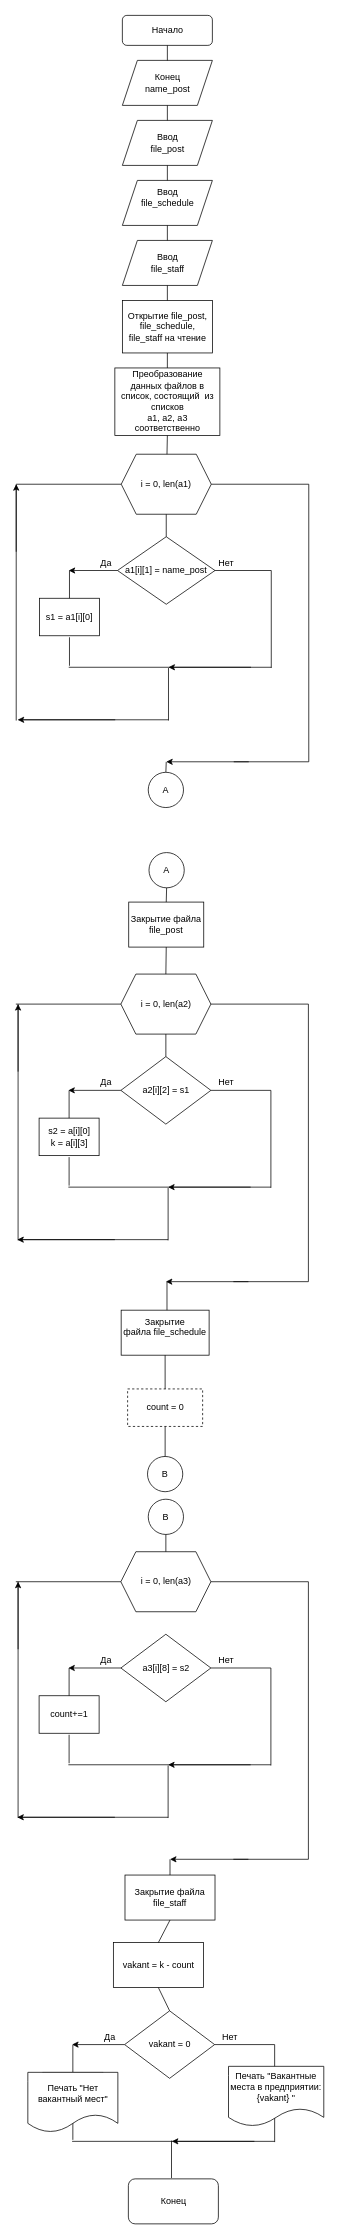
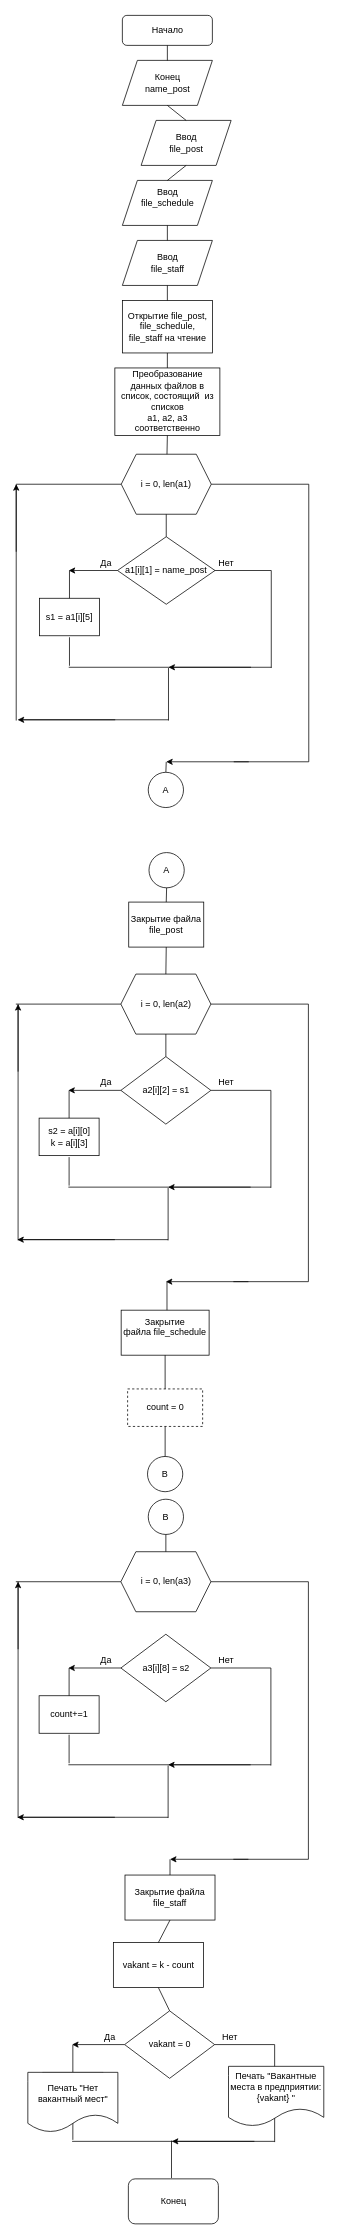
(167, 143) -> (186, 143)
(69, 617) -> (69, 617)
